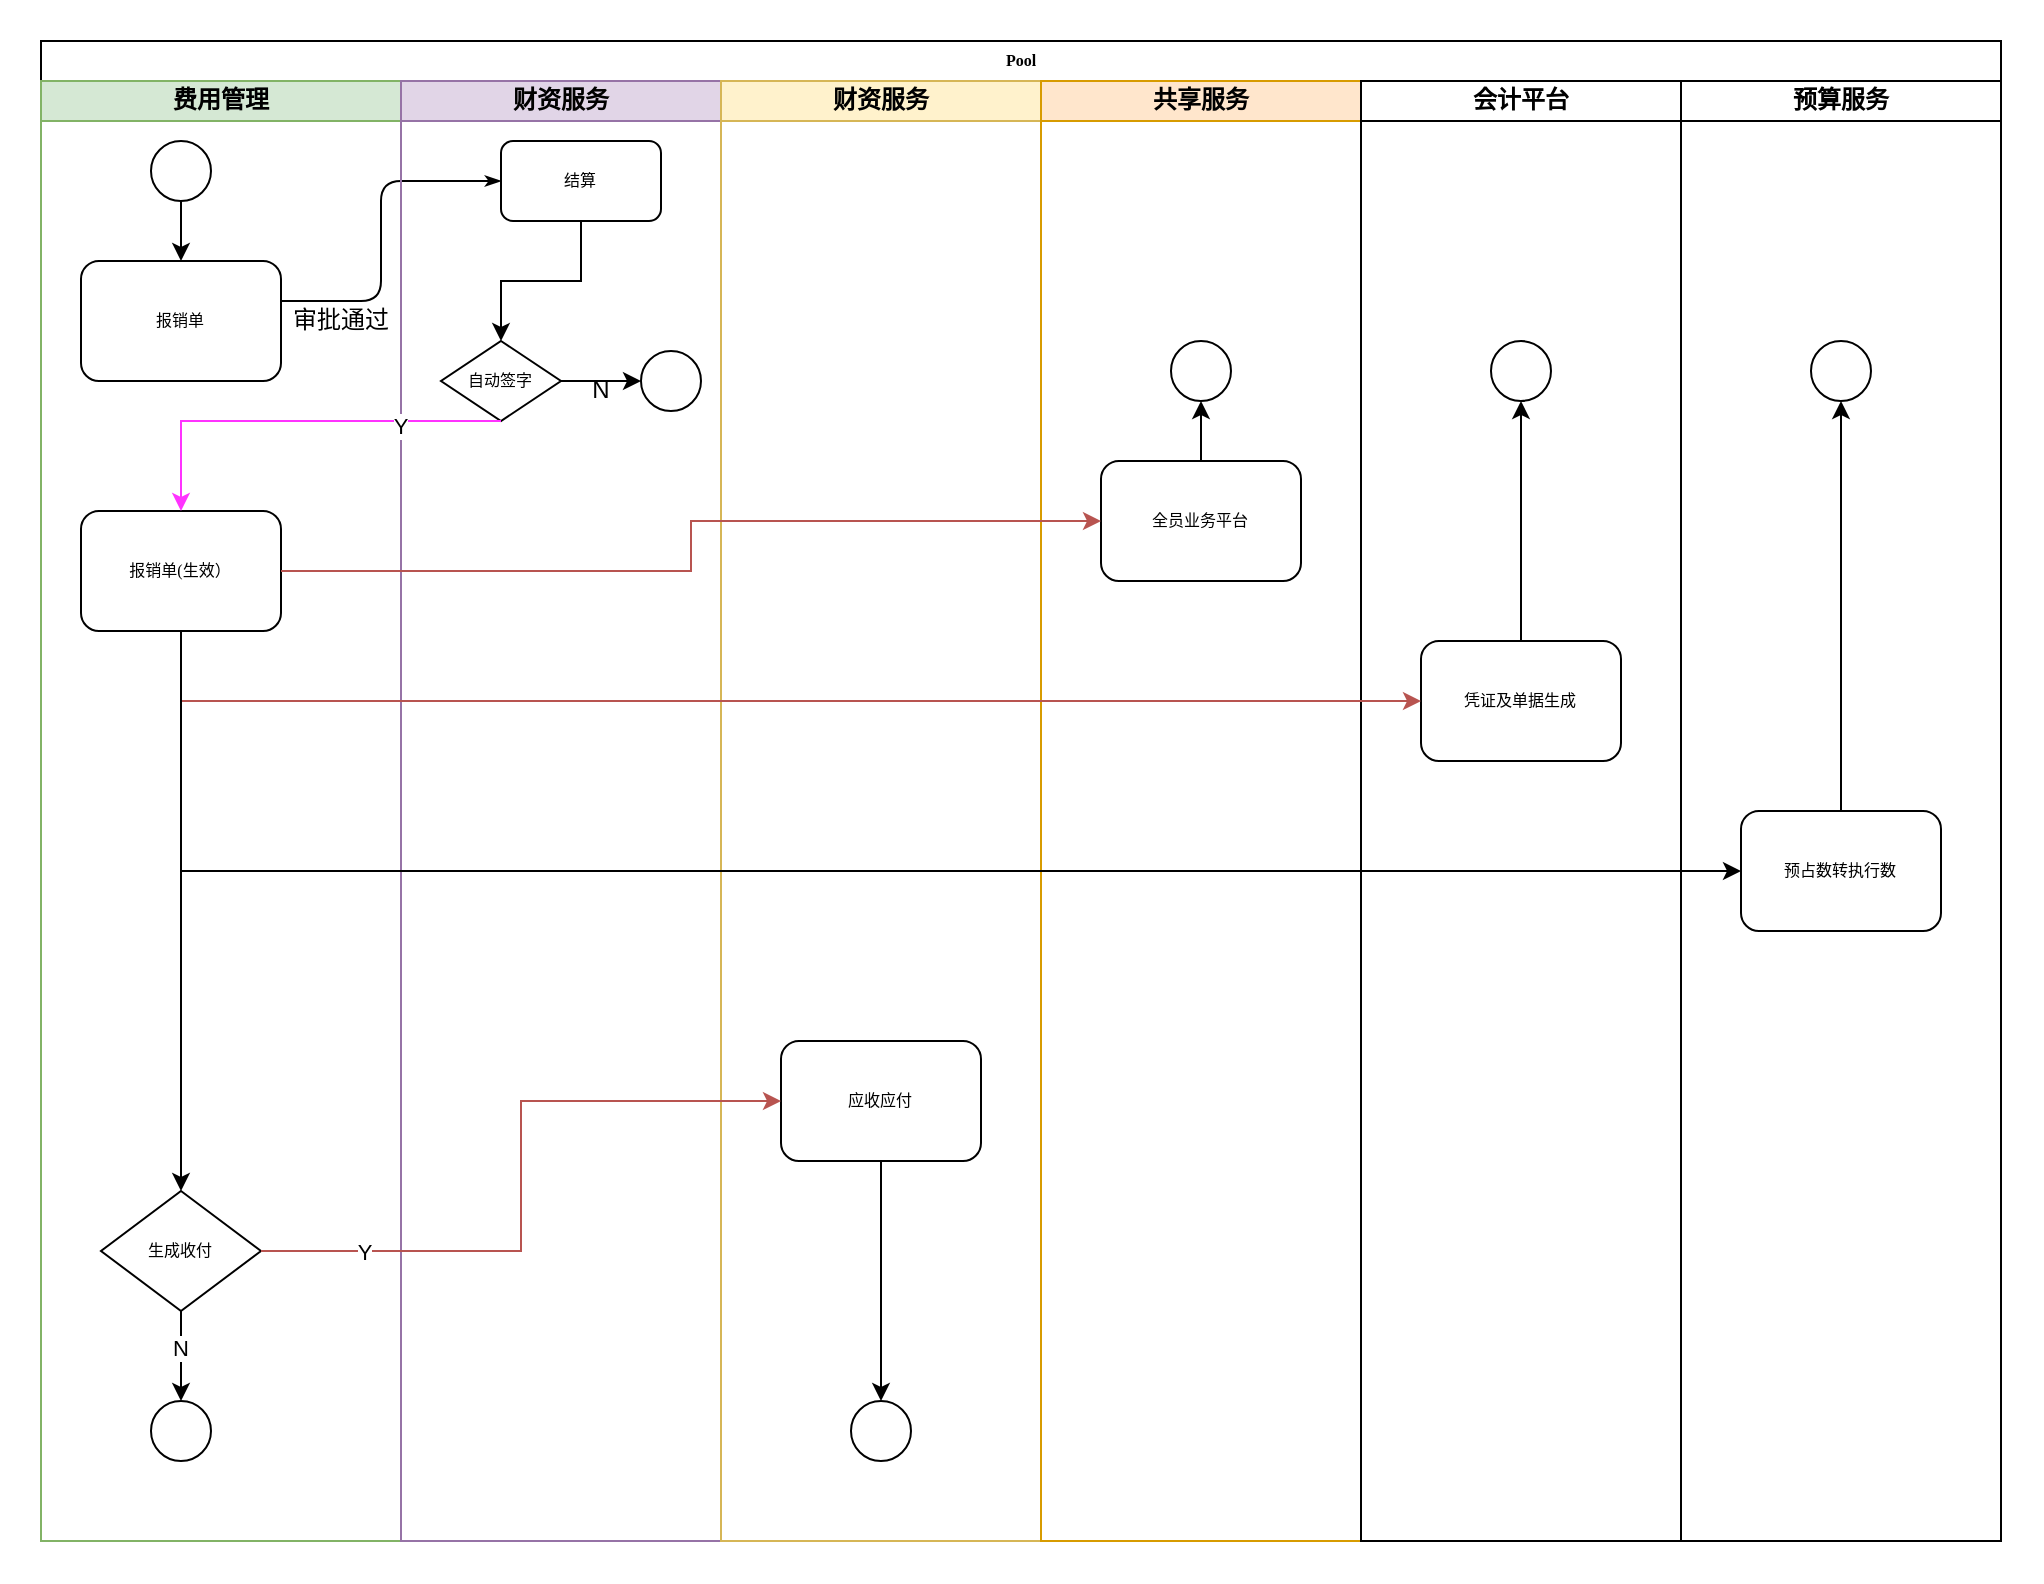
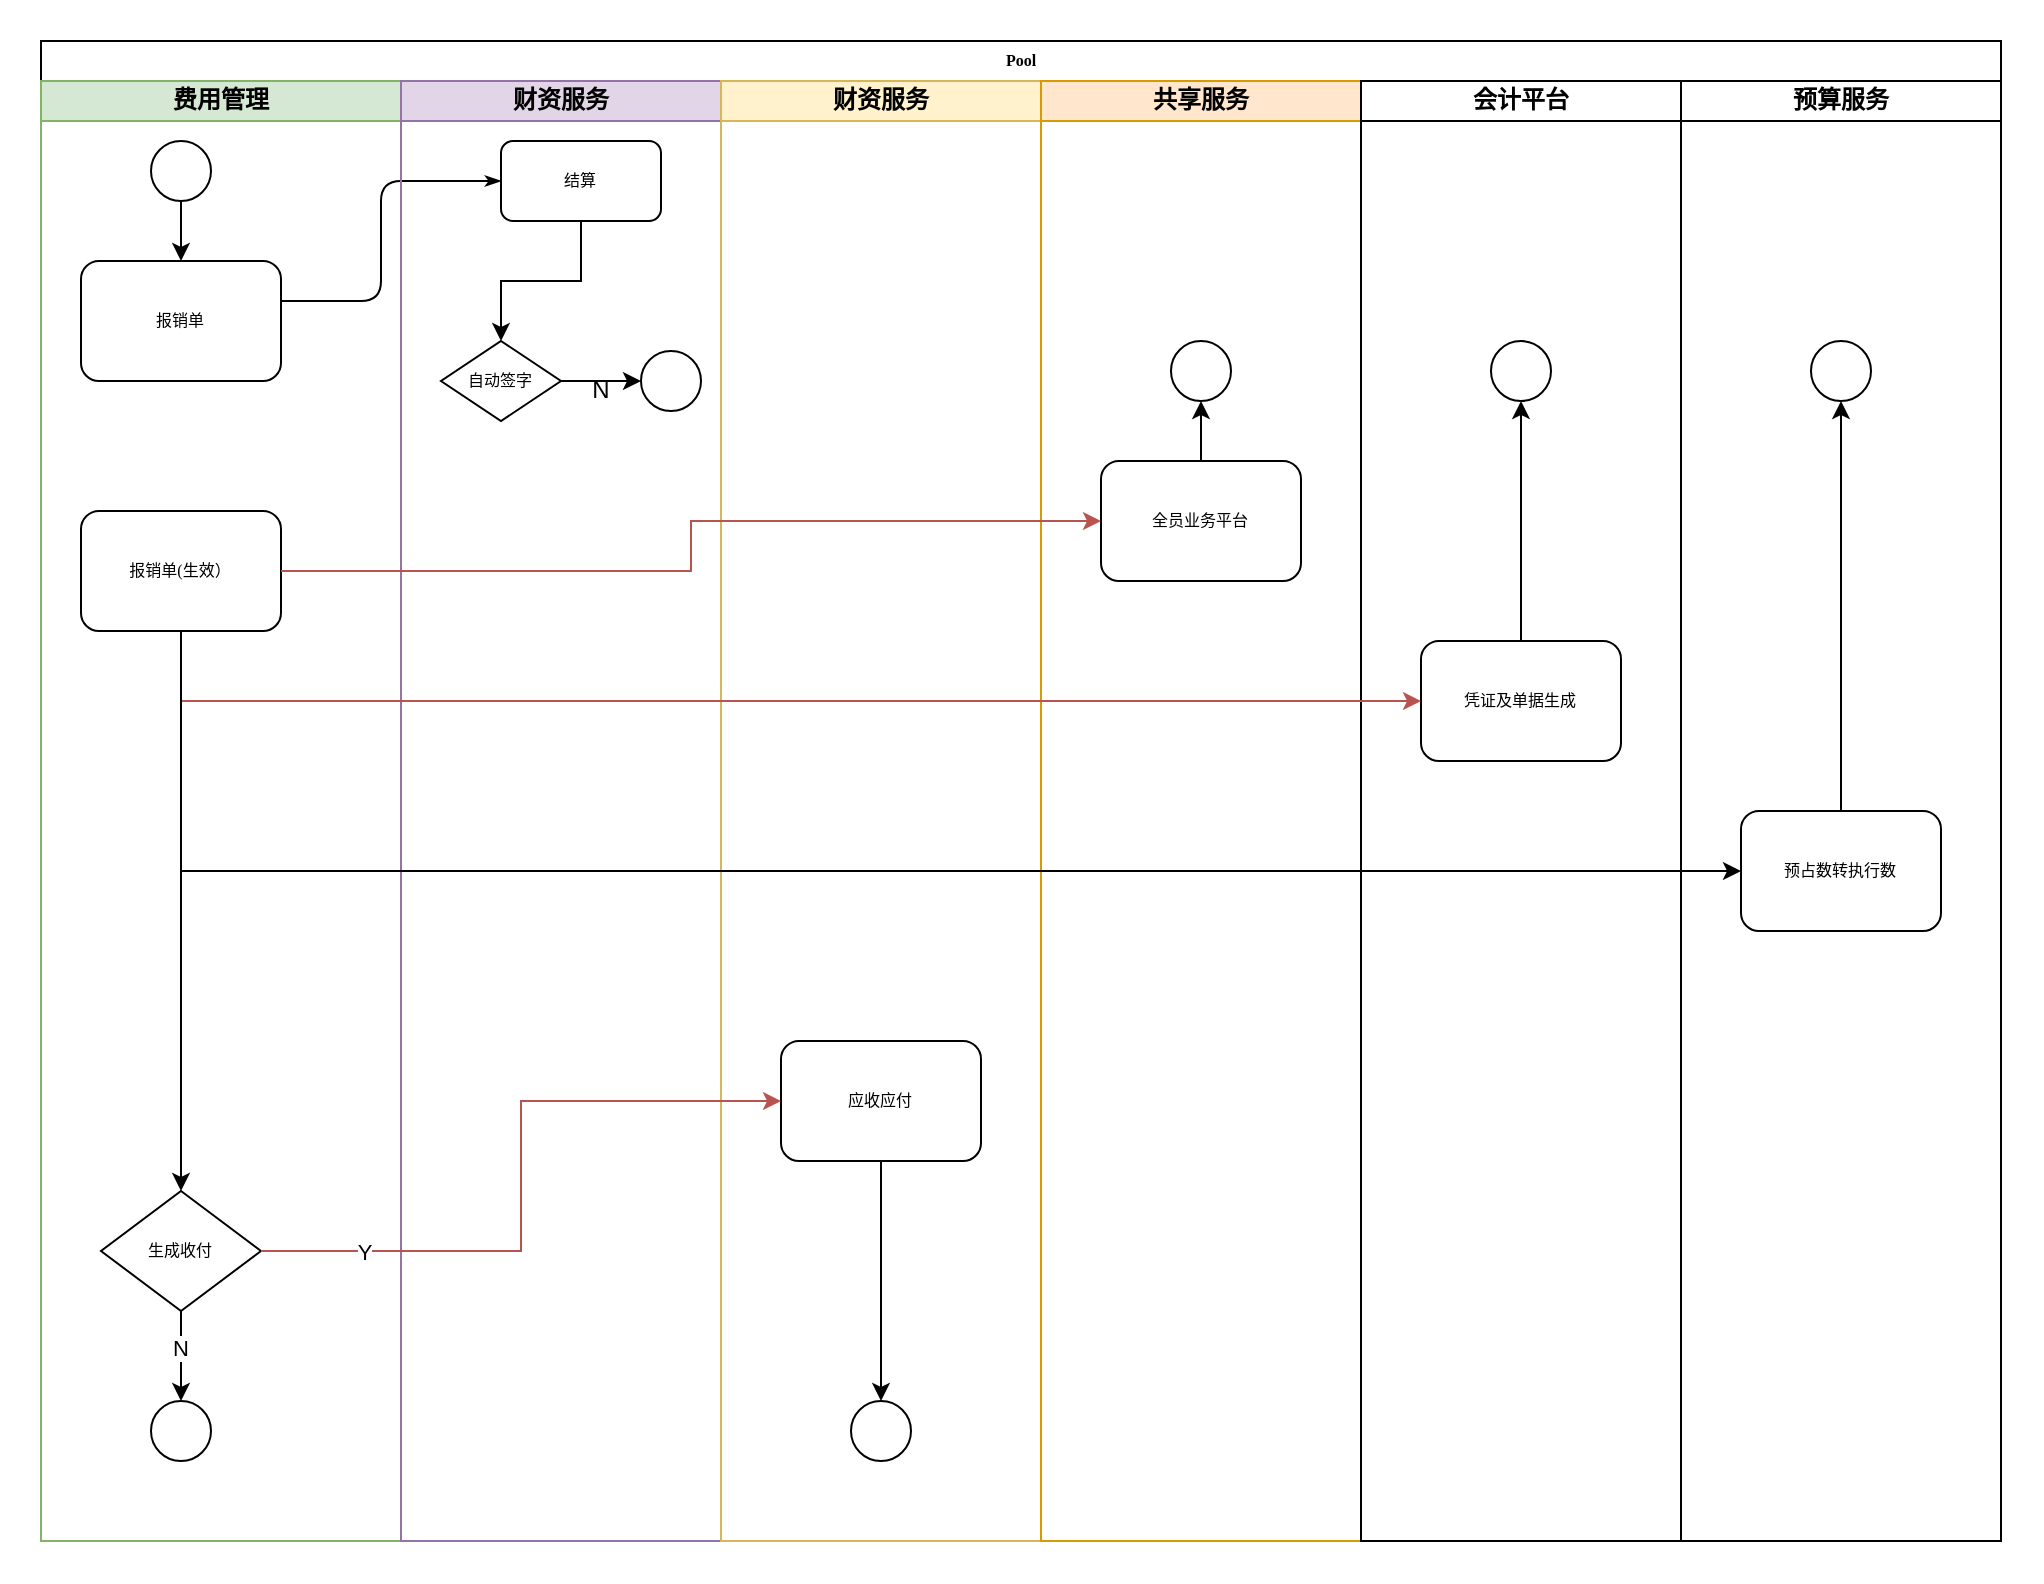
(341, 321) -> none
(251, 421) -> none
